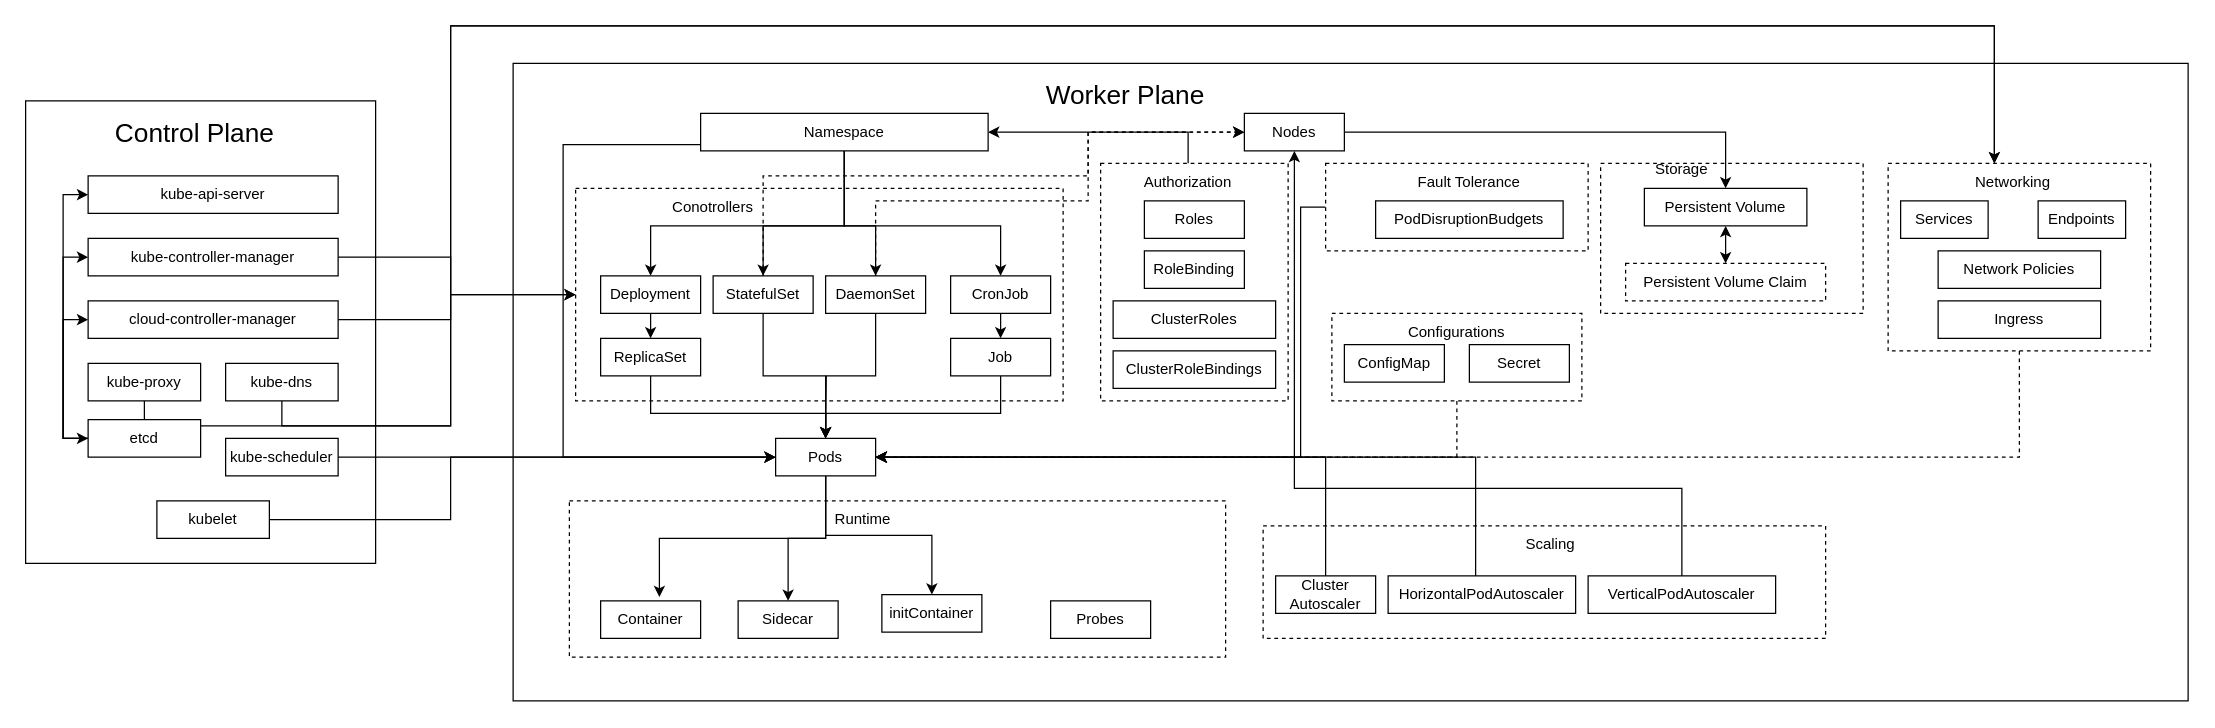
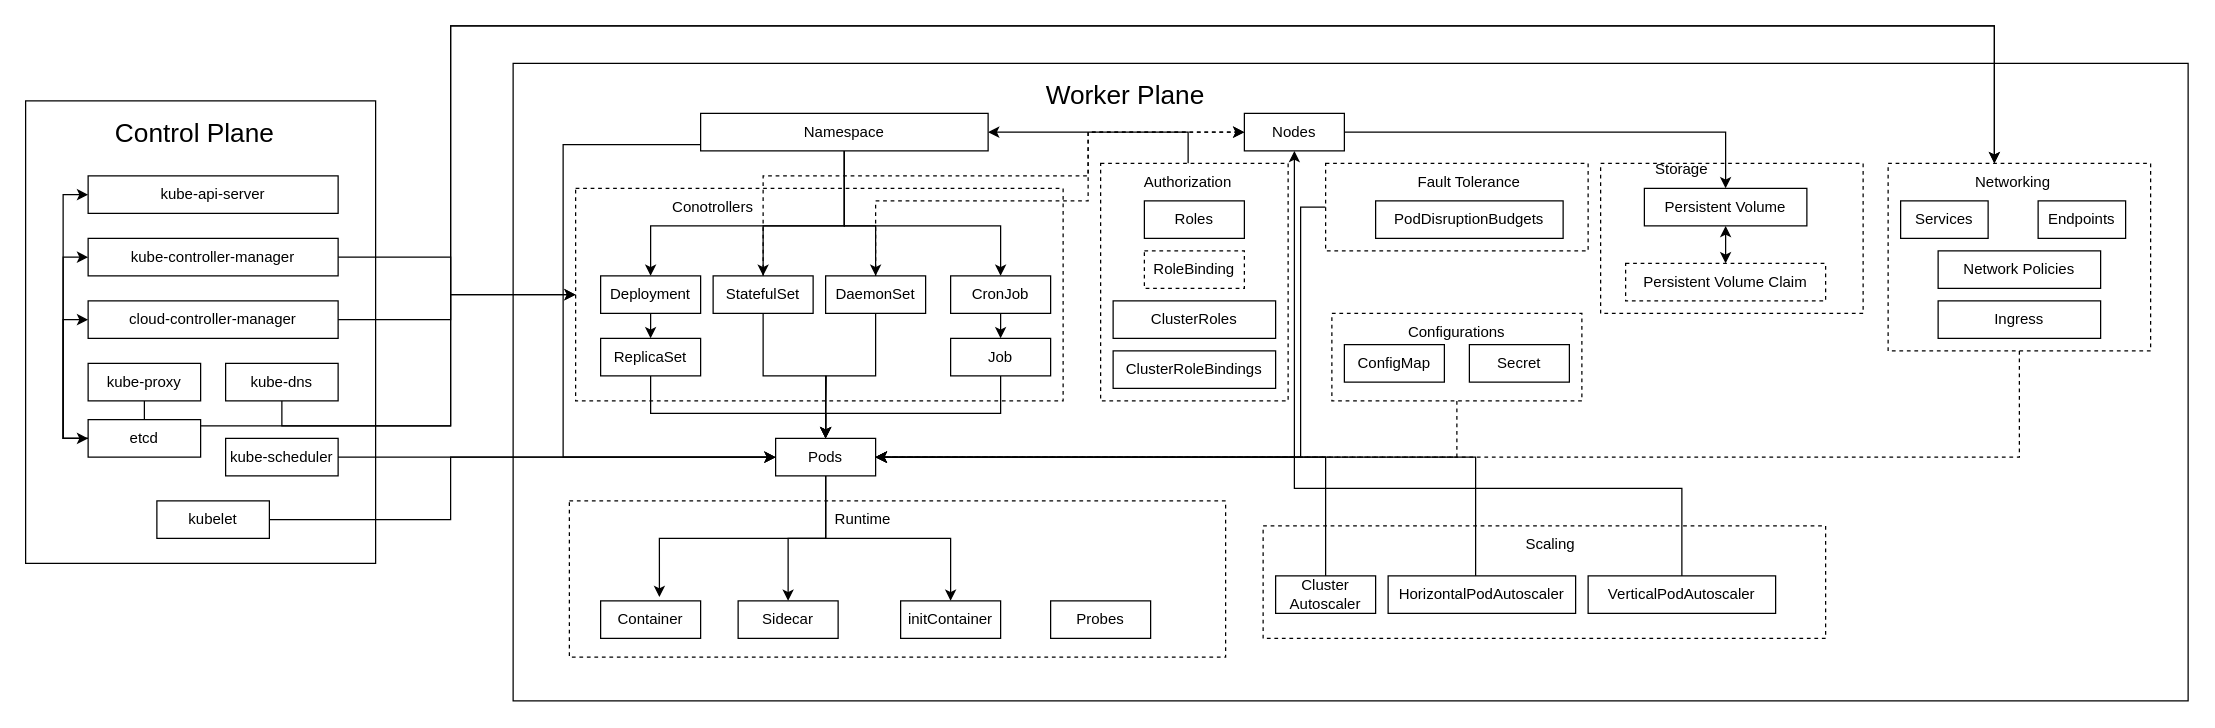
(1194, 269) -> (1194, 269)
(932, 613) -> (951, 619)
